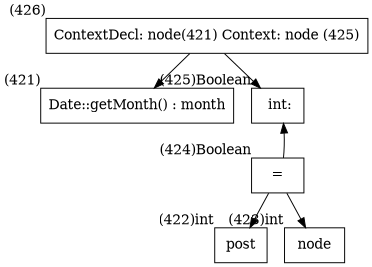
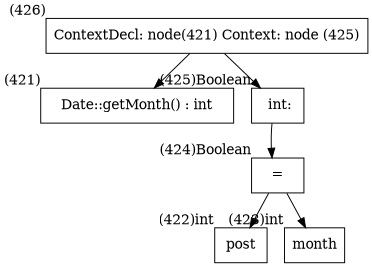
(137, 106) -> (137, 106)
(284, 146) -> (271, 136)
(315, 245) -> (315, 245)
